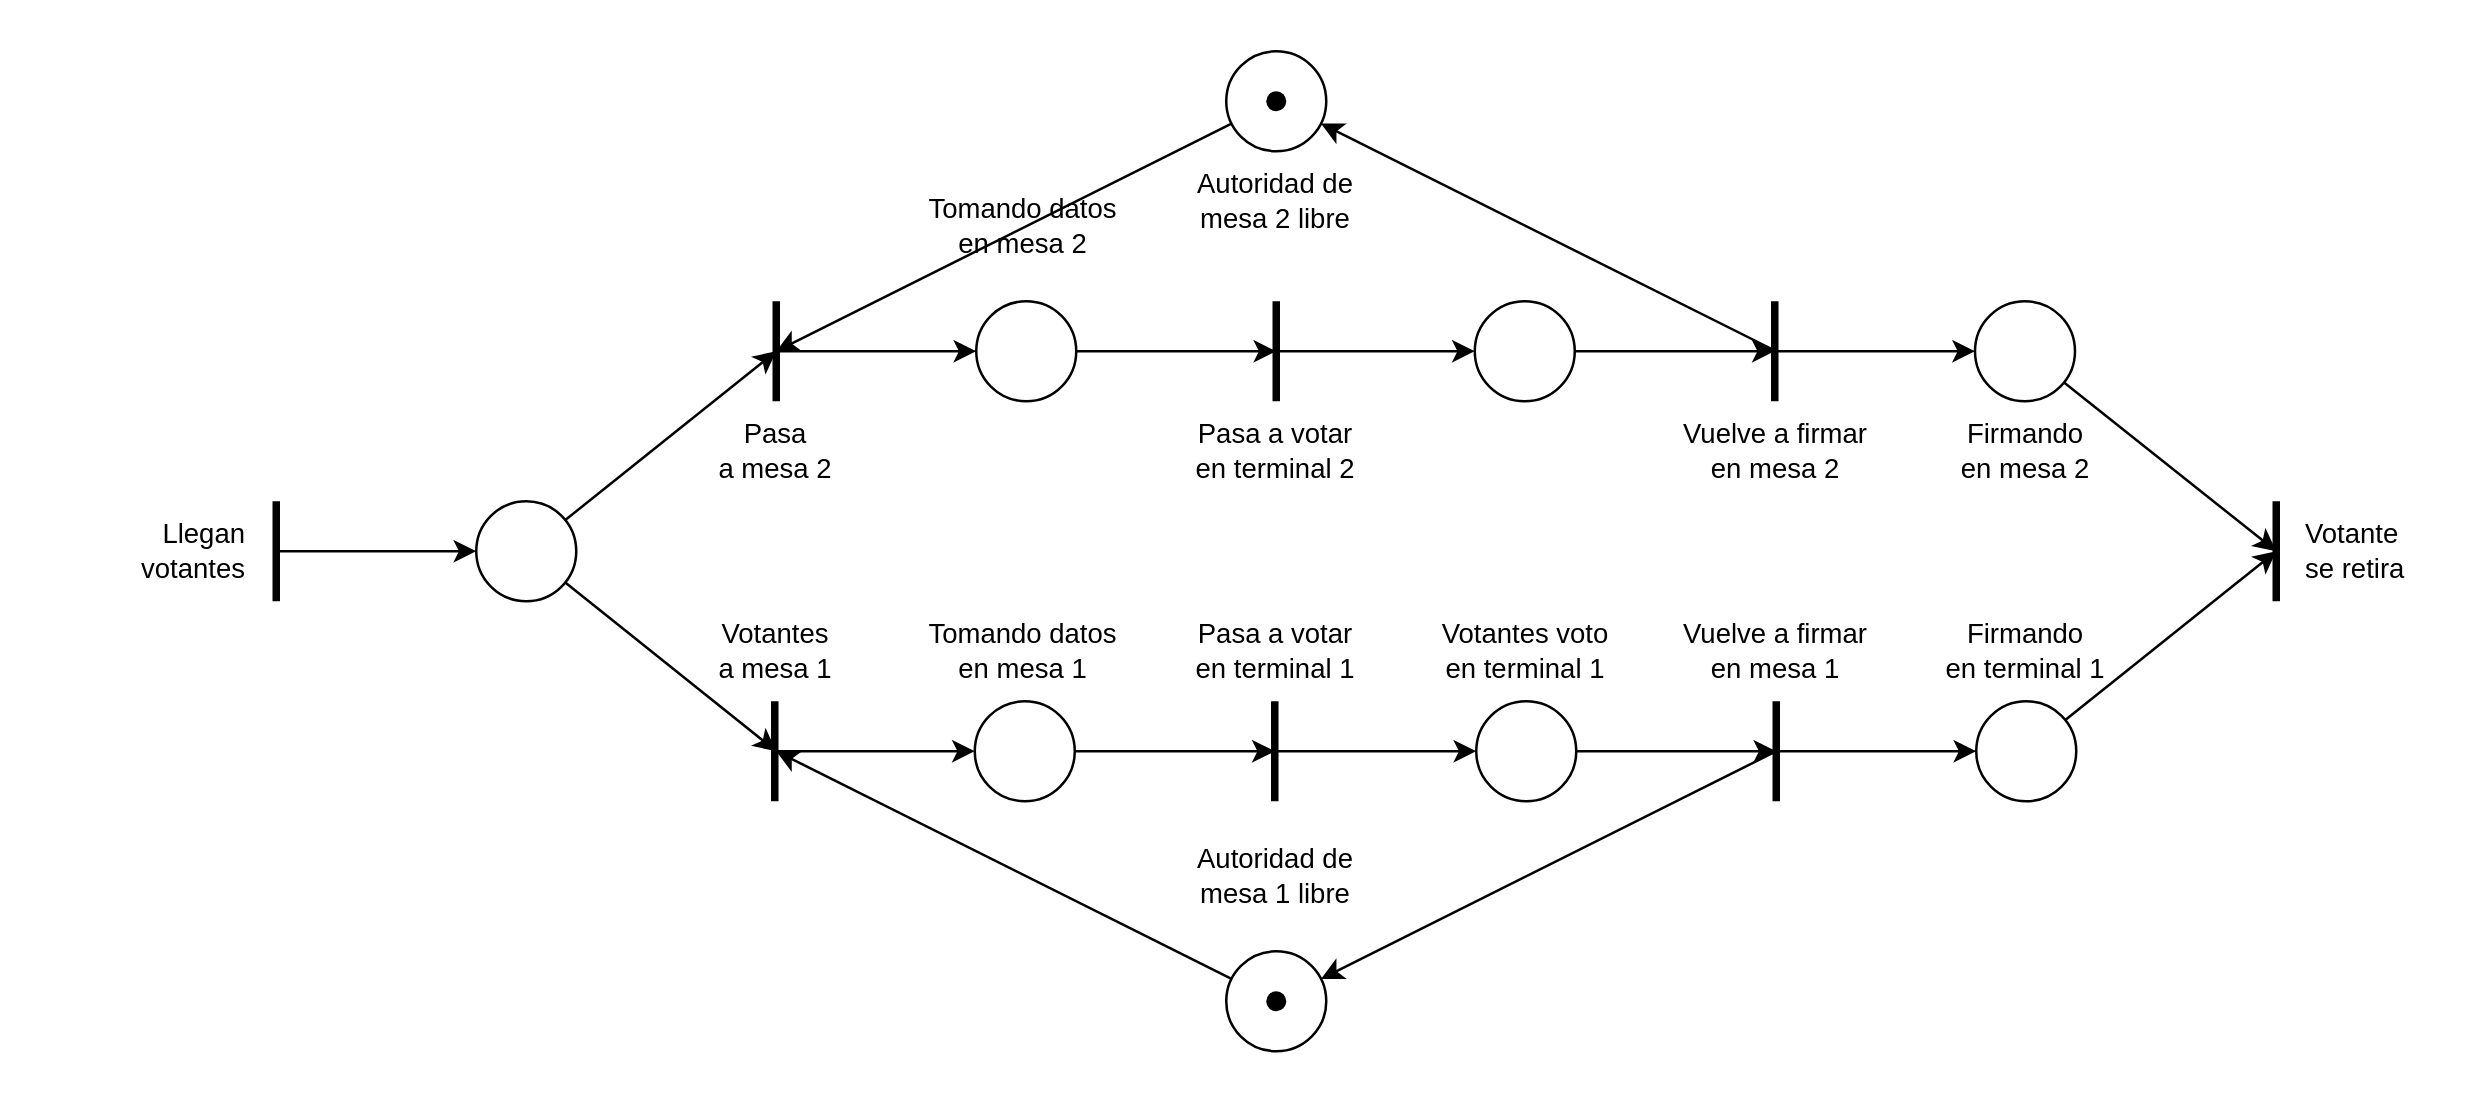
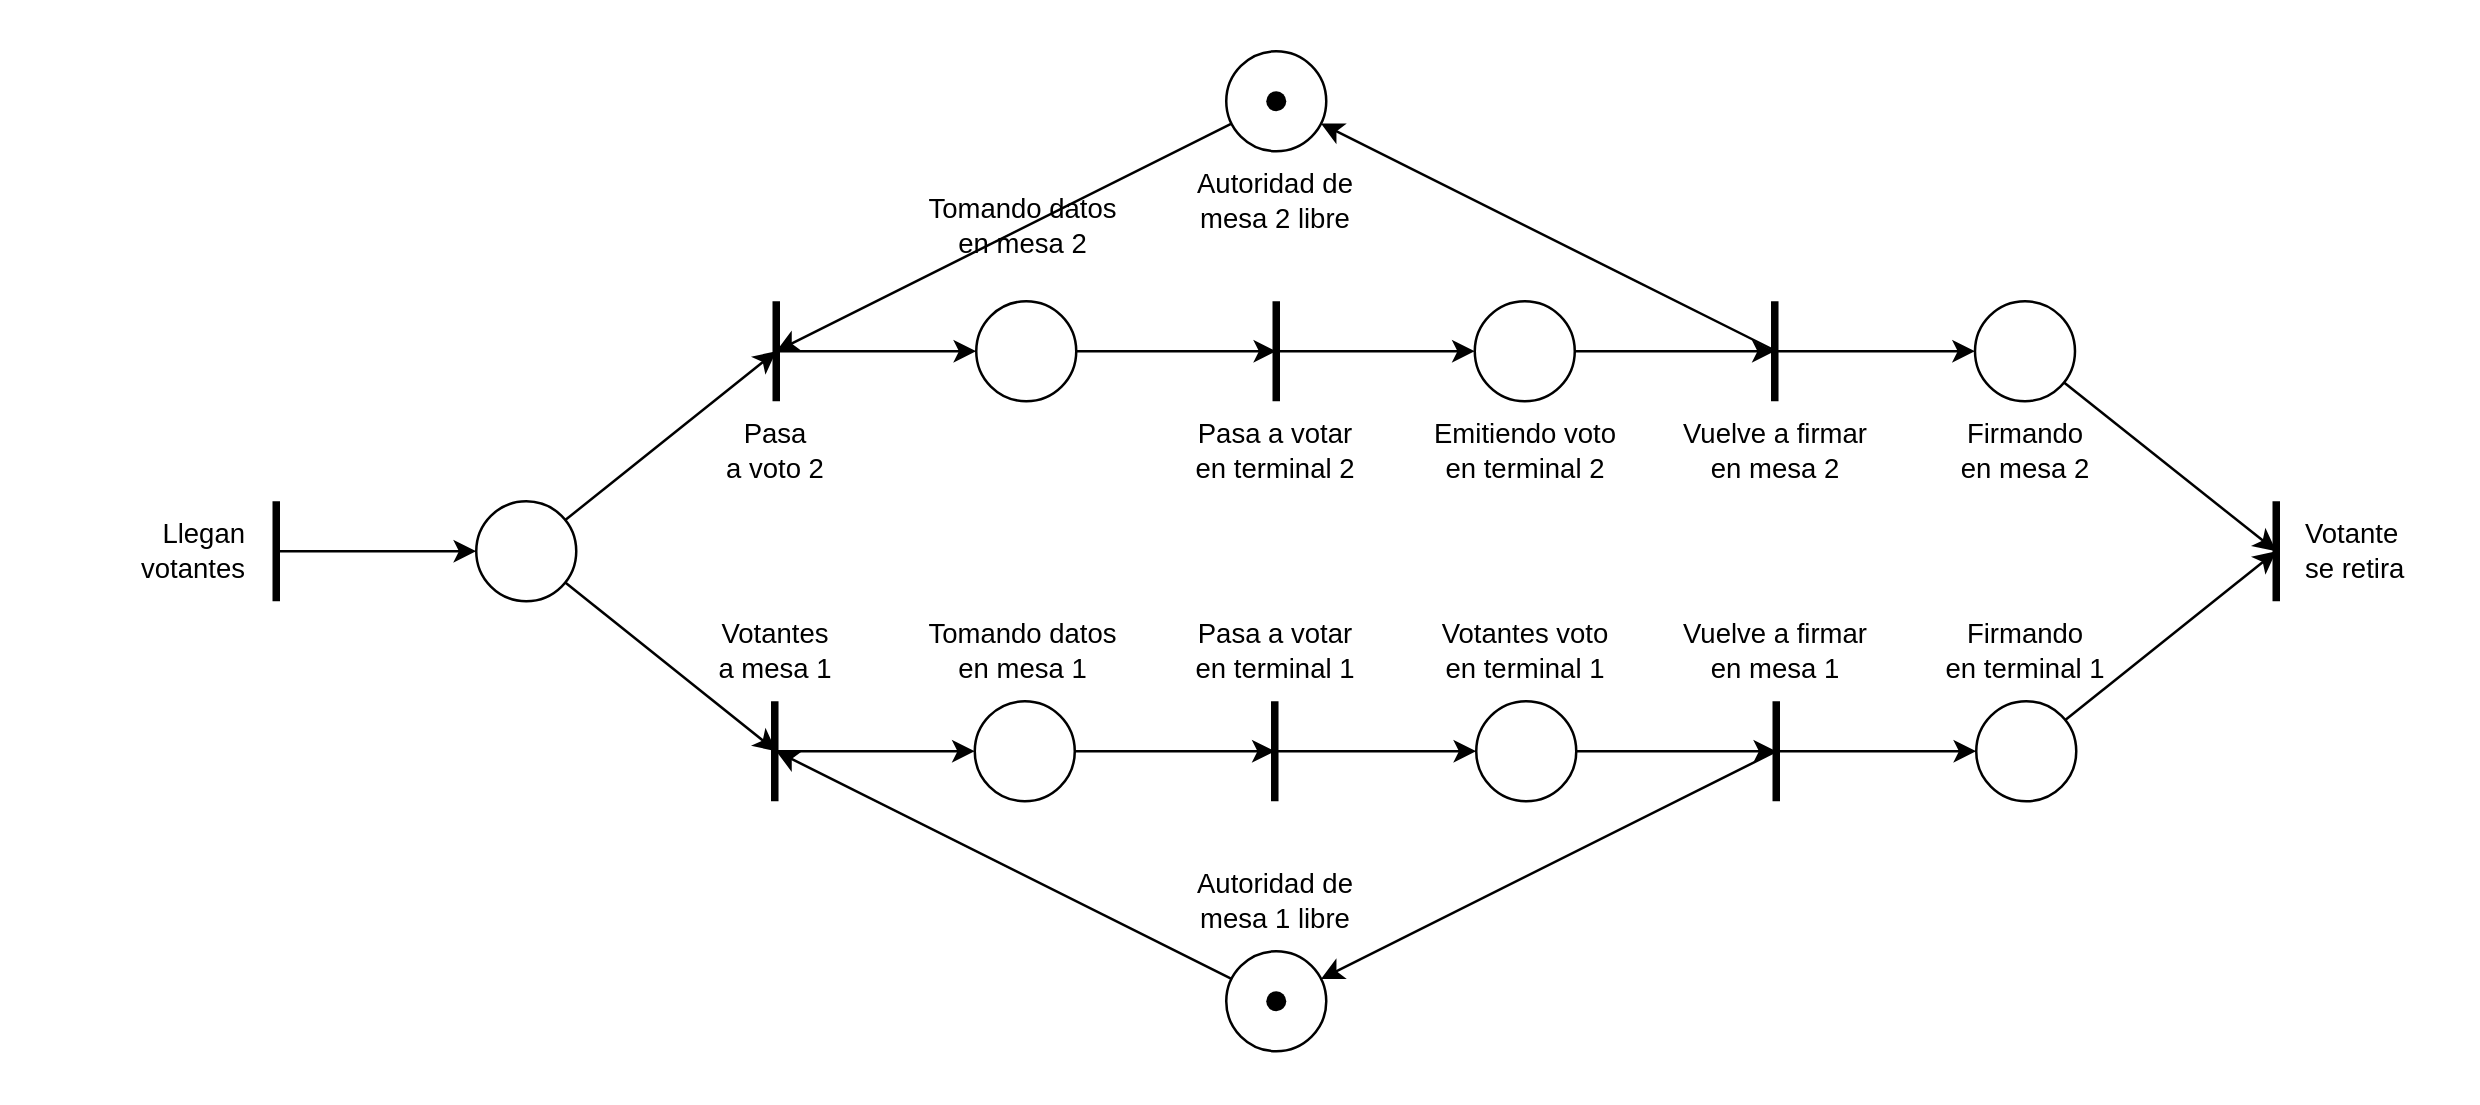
(776, 451) -> (776, 451)
none -> (1526, 451)
(1276, 876) -> (1276, 901)
